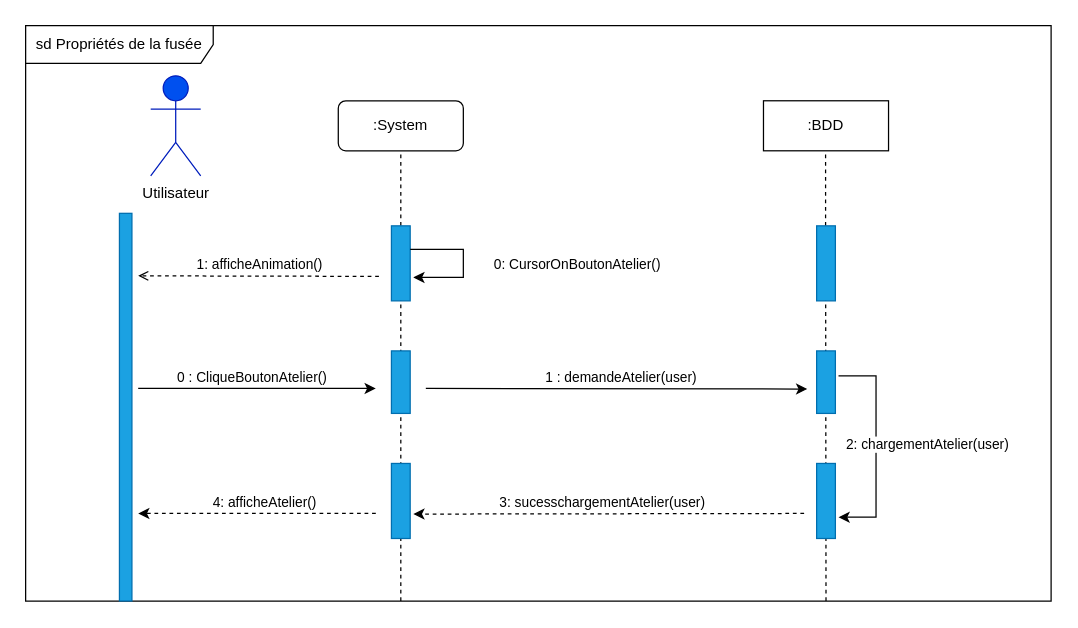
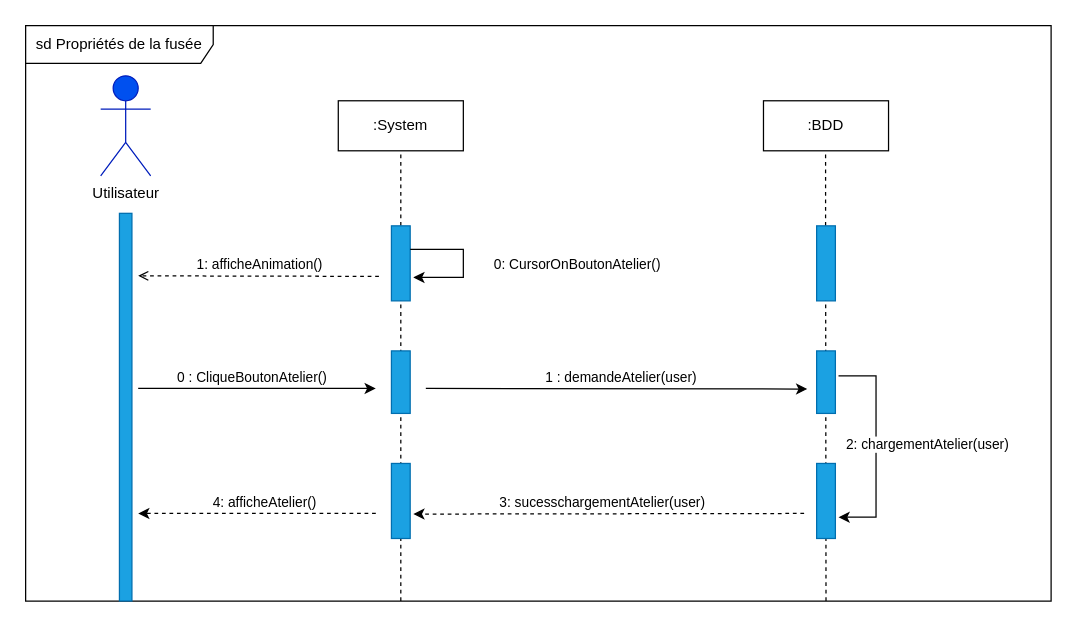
(176, 126) -> (126, 126)
(401, 126) -> (401, 126)
